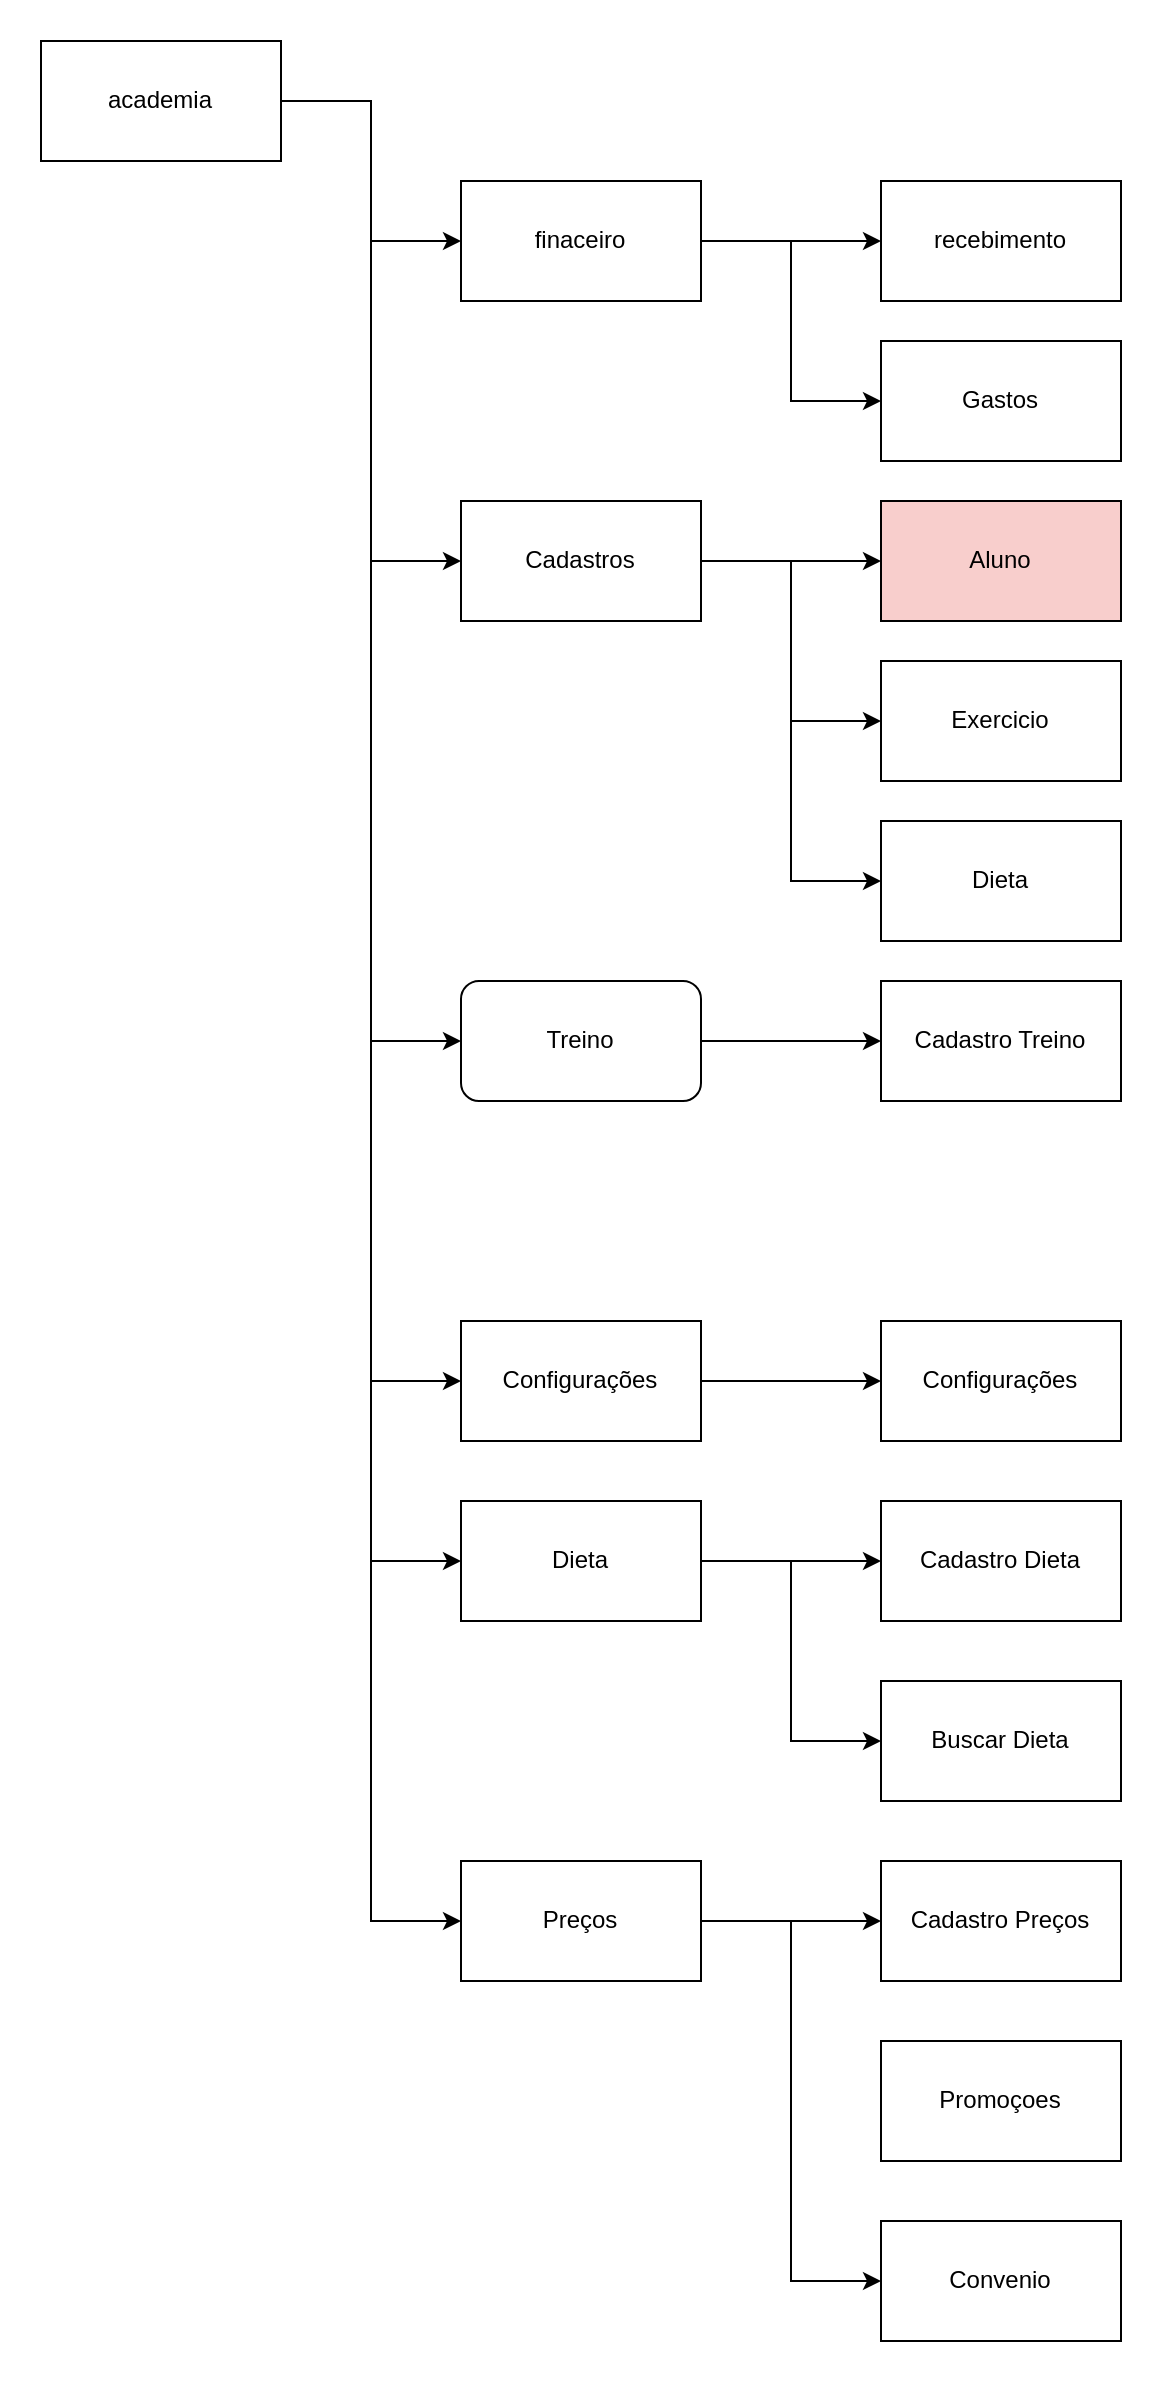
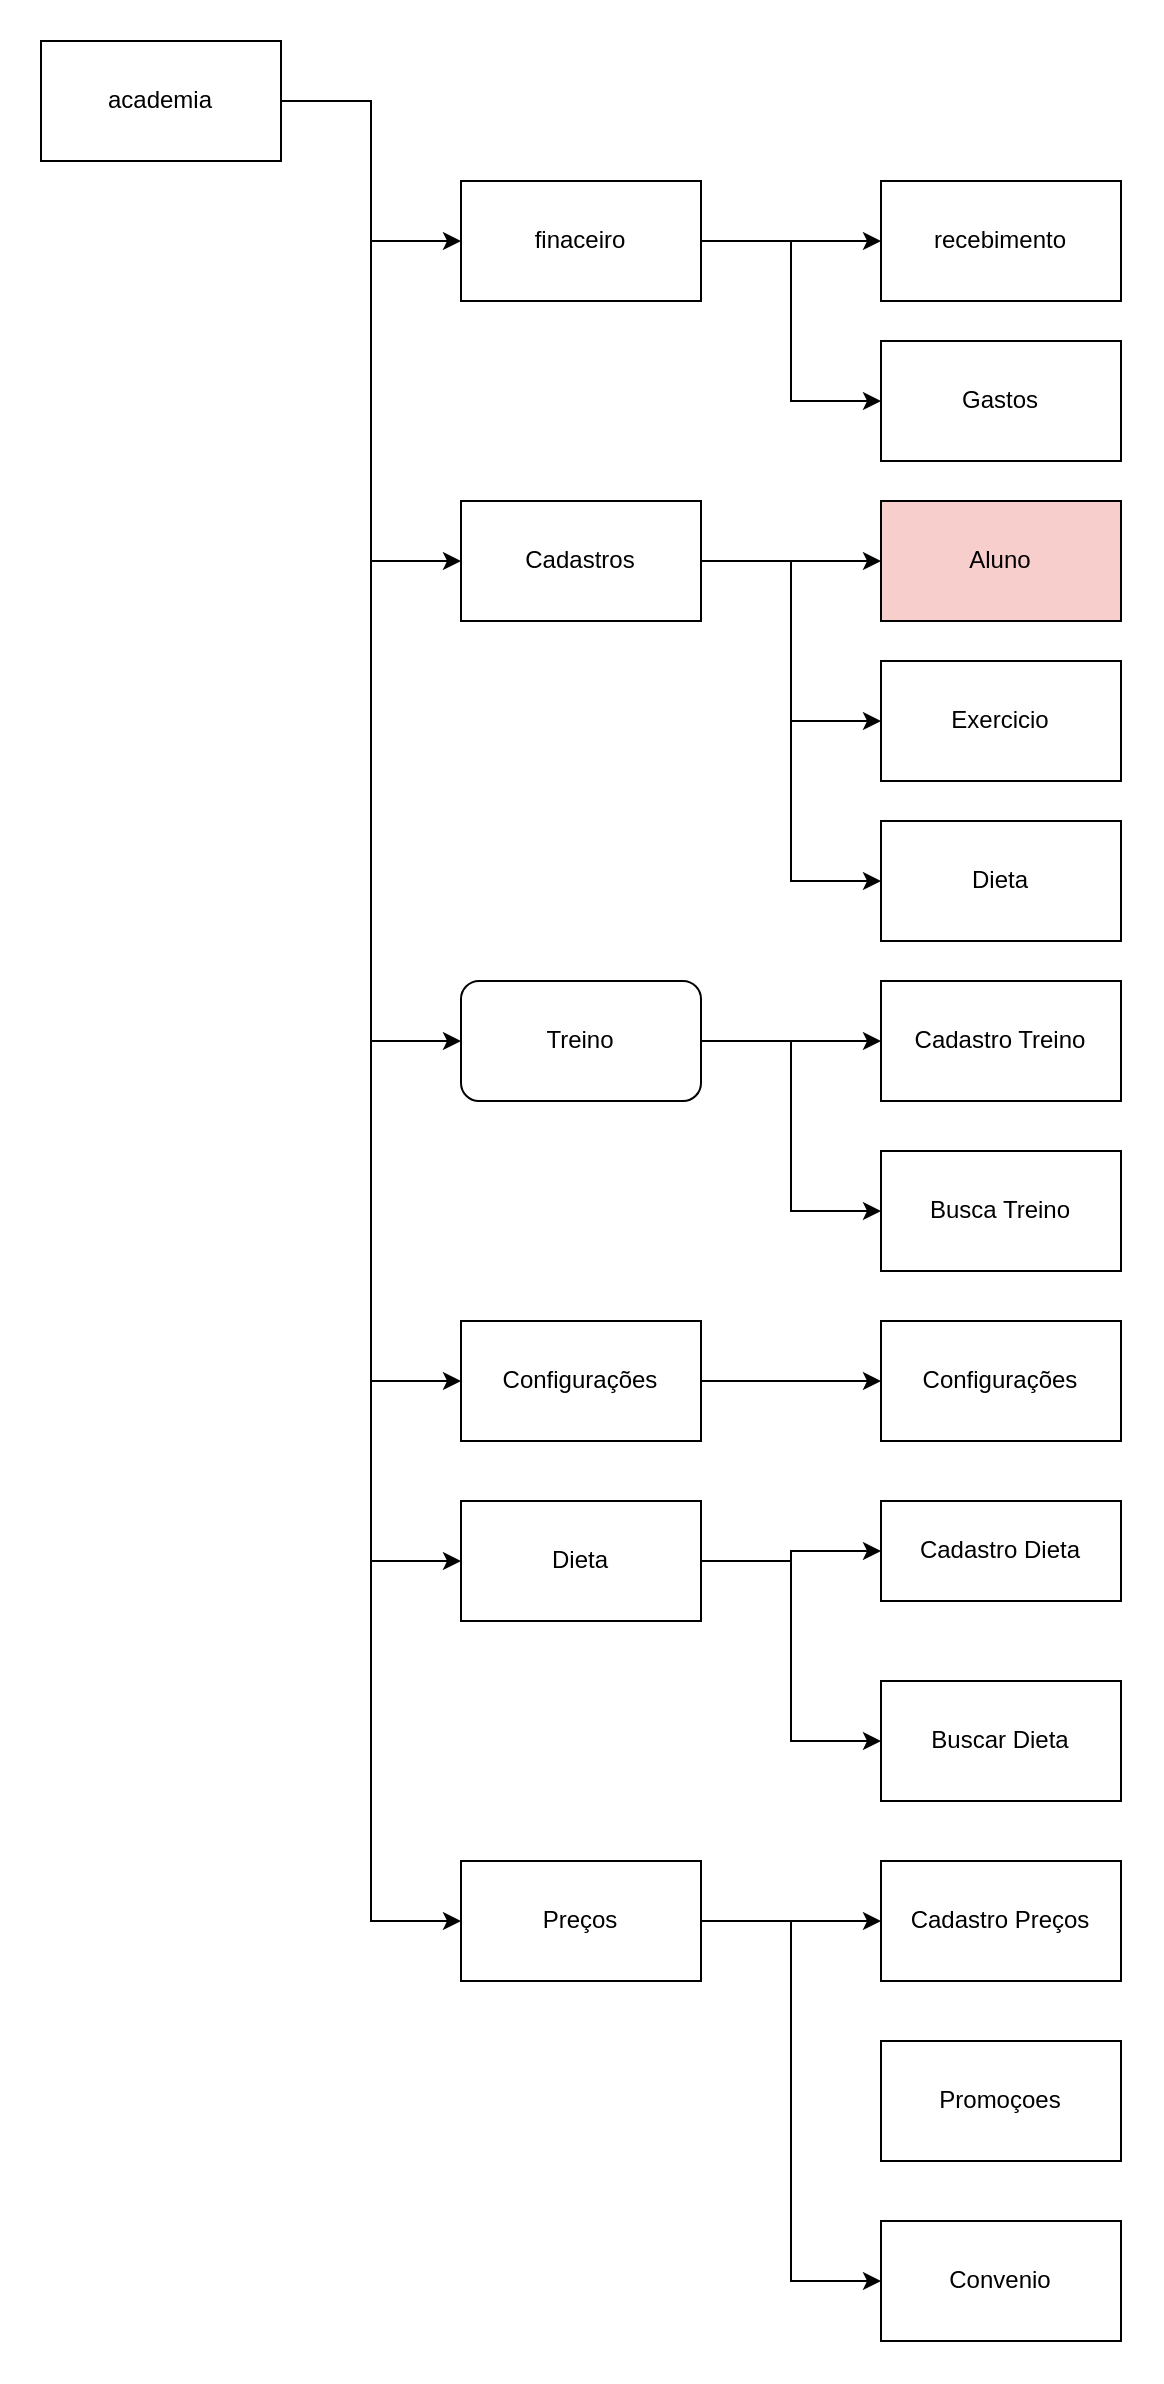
none -> (791, 1166)
none -> (1001, 1211)
(1001, 1561) -> (1001, 1551)
